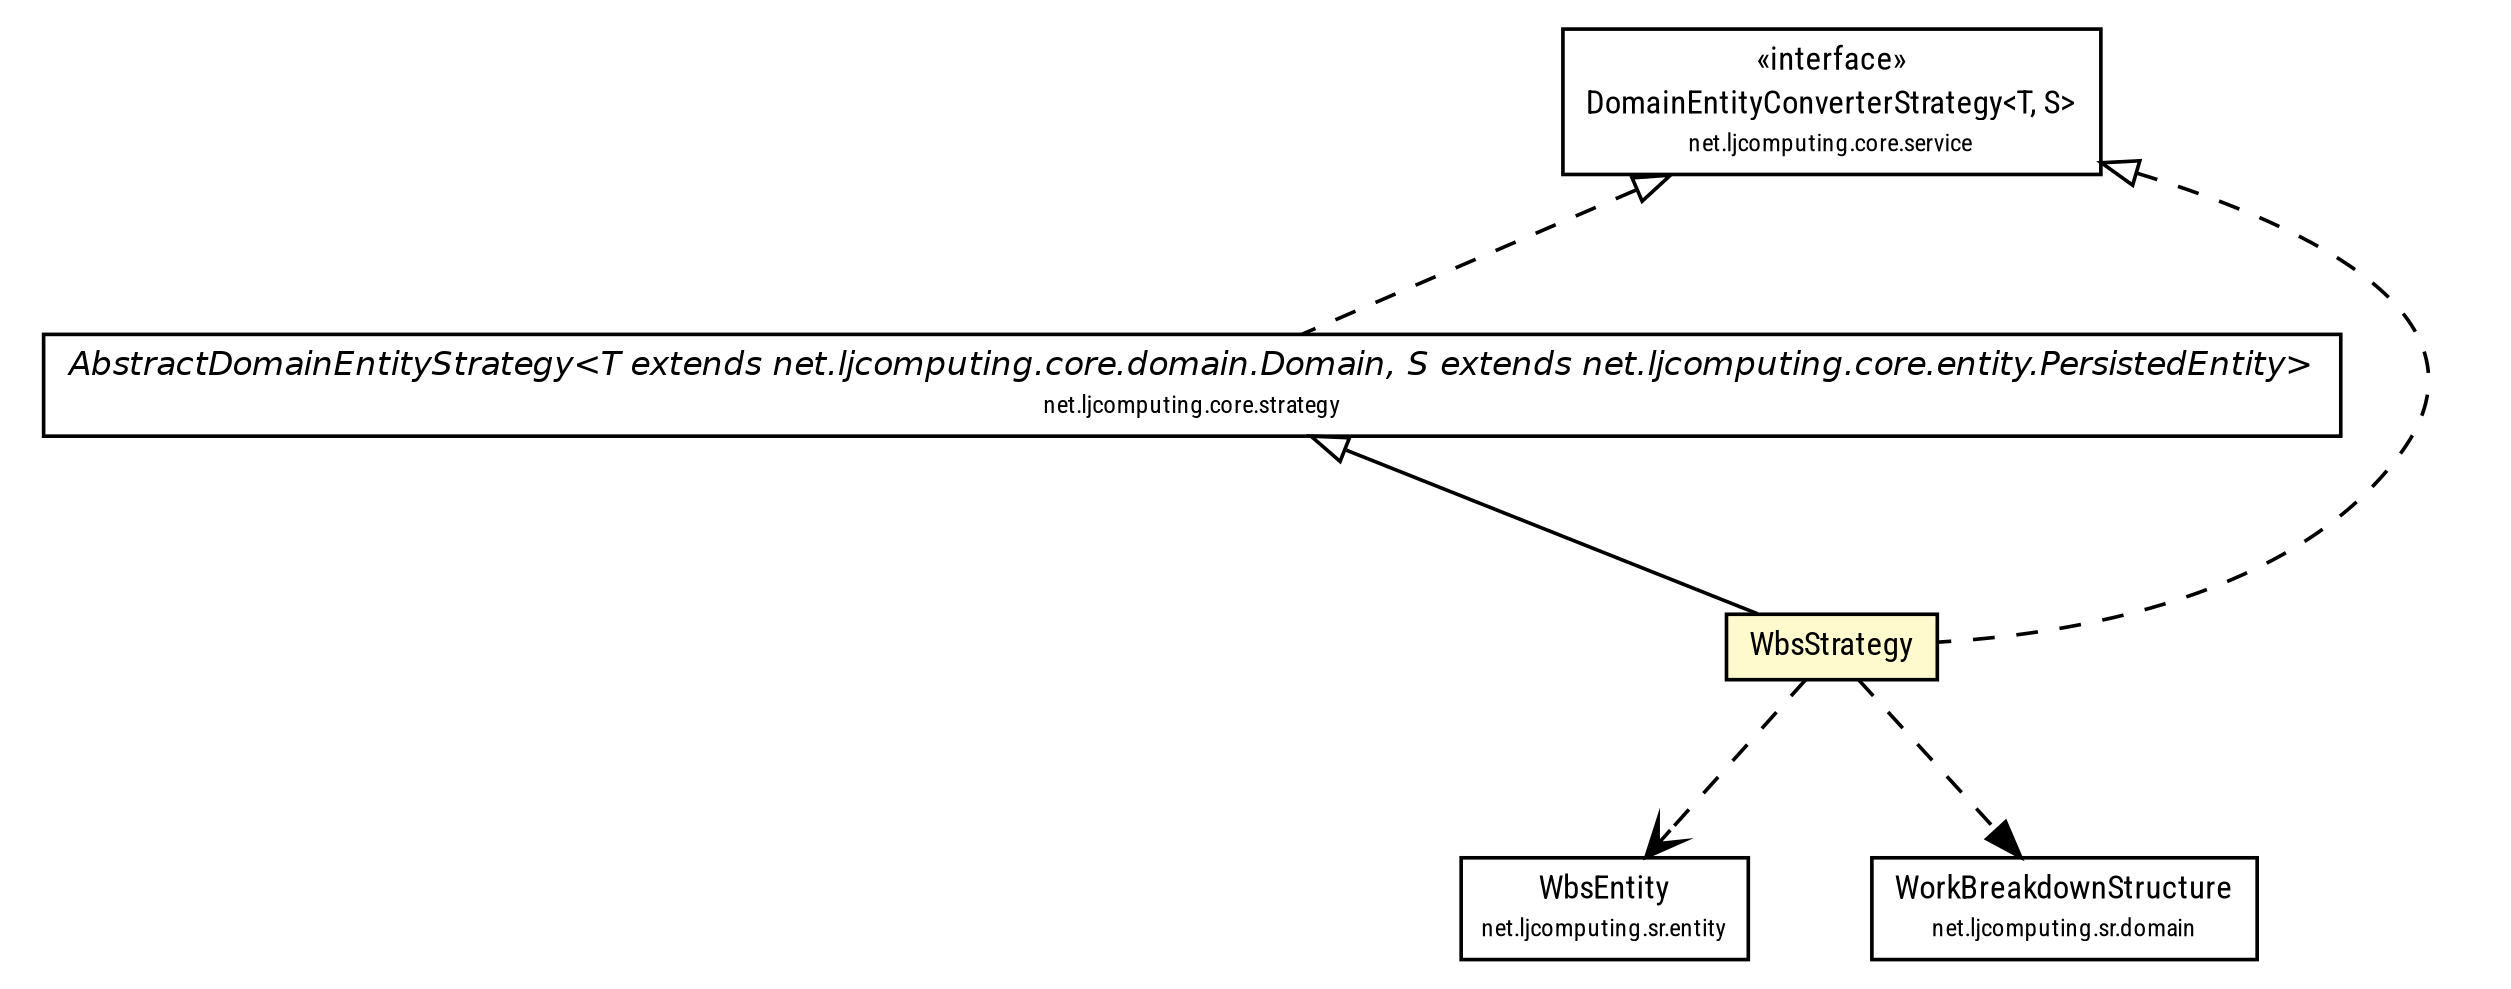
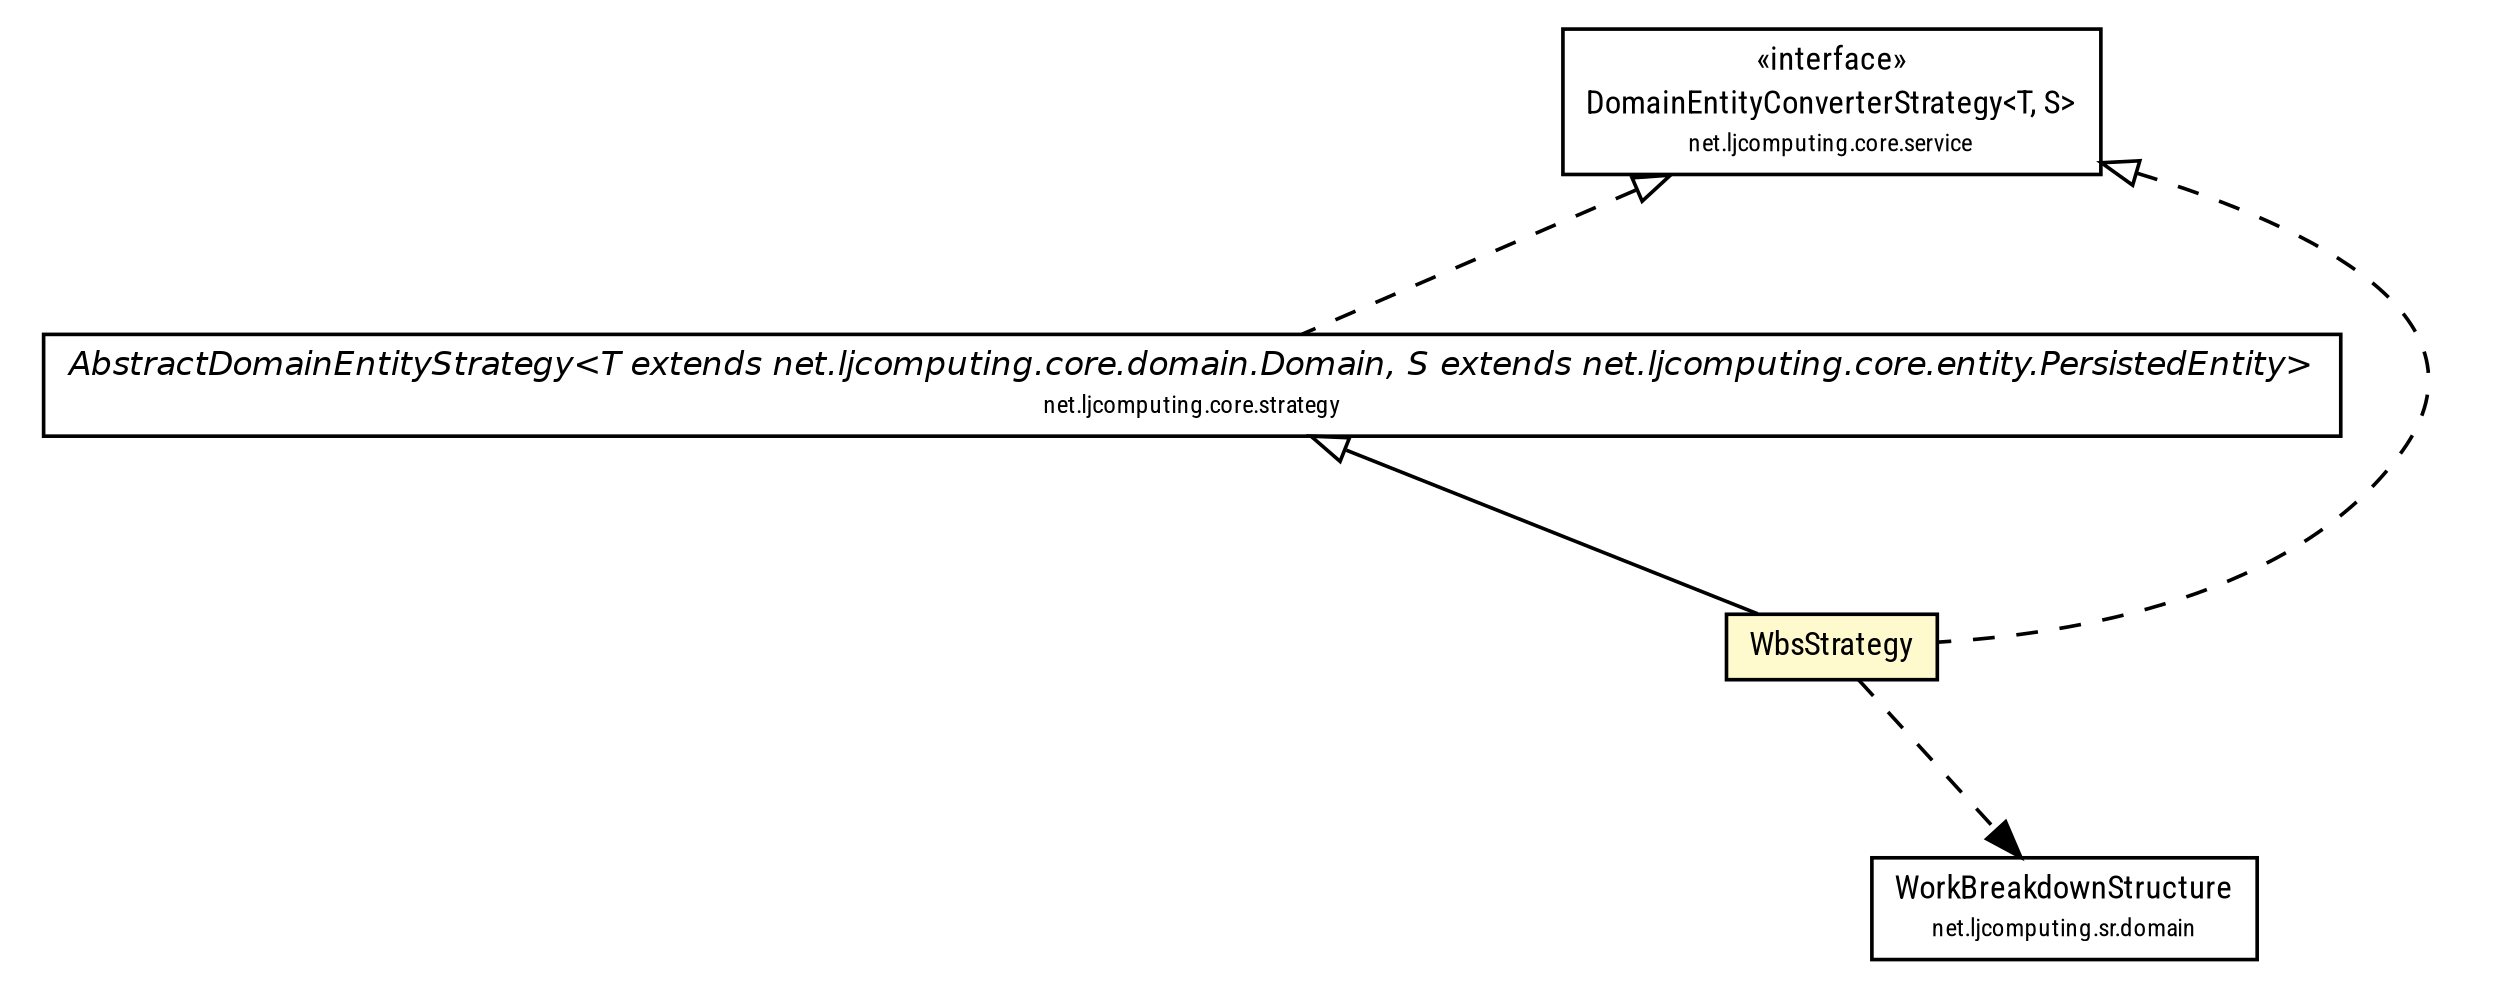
(1603, 909) -> none
